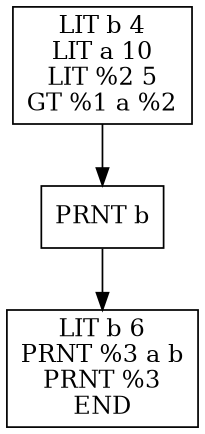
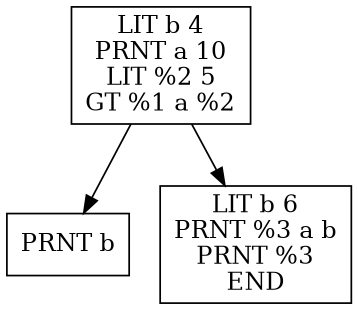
(102, 52) -> (161, 52)
(102, 271) -> (204, 147)
